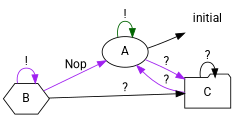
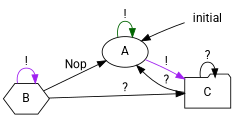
(162, 43) -> (167, 29)
(166, 62) -> (166, 62)
(71, 78) -> (71, 78)
(162, 86) -> (162, 86)
